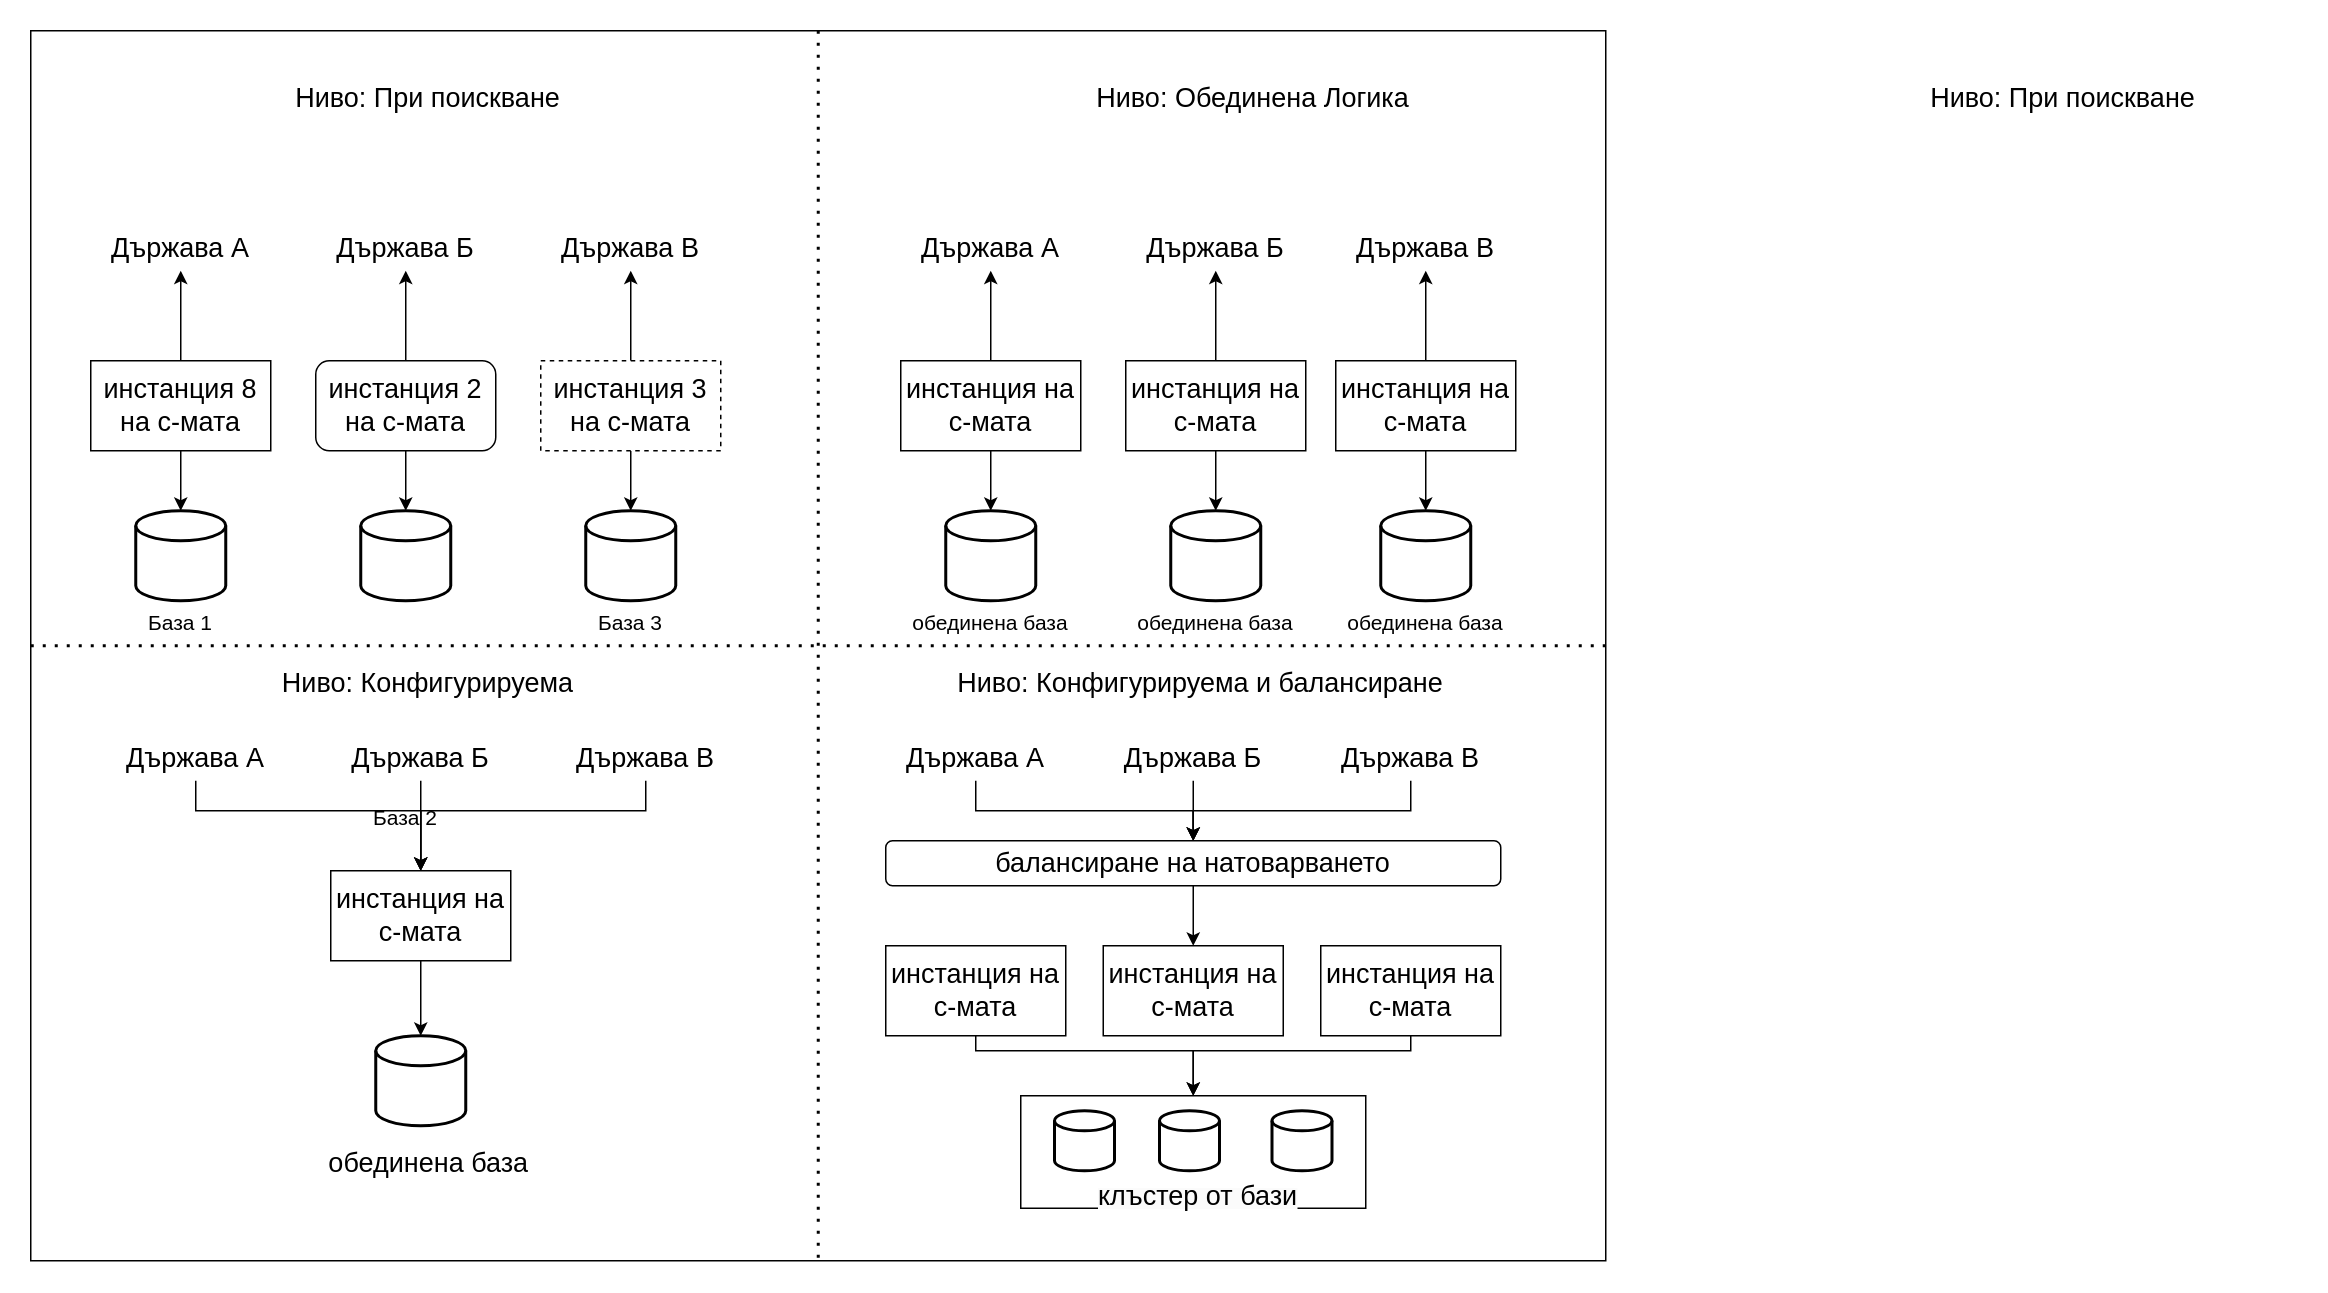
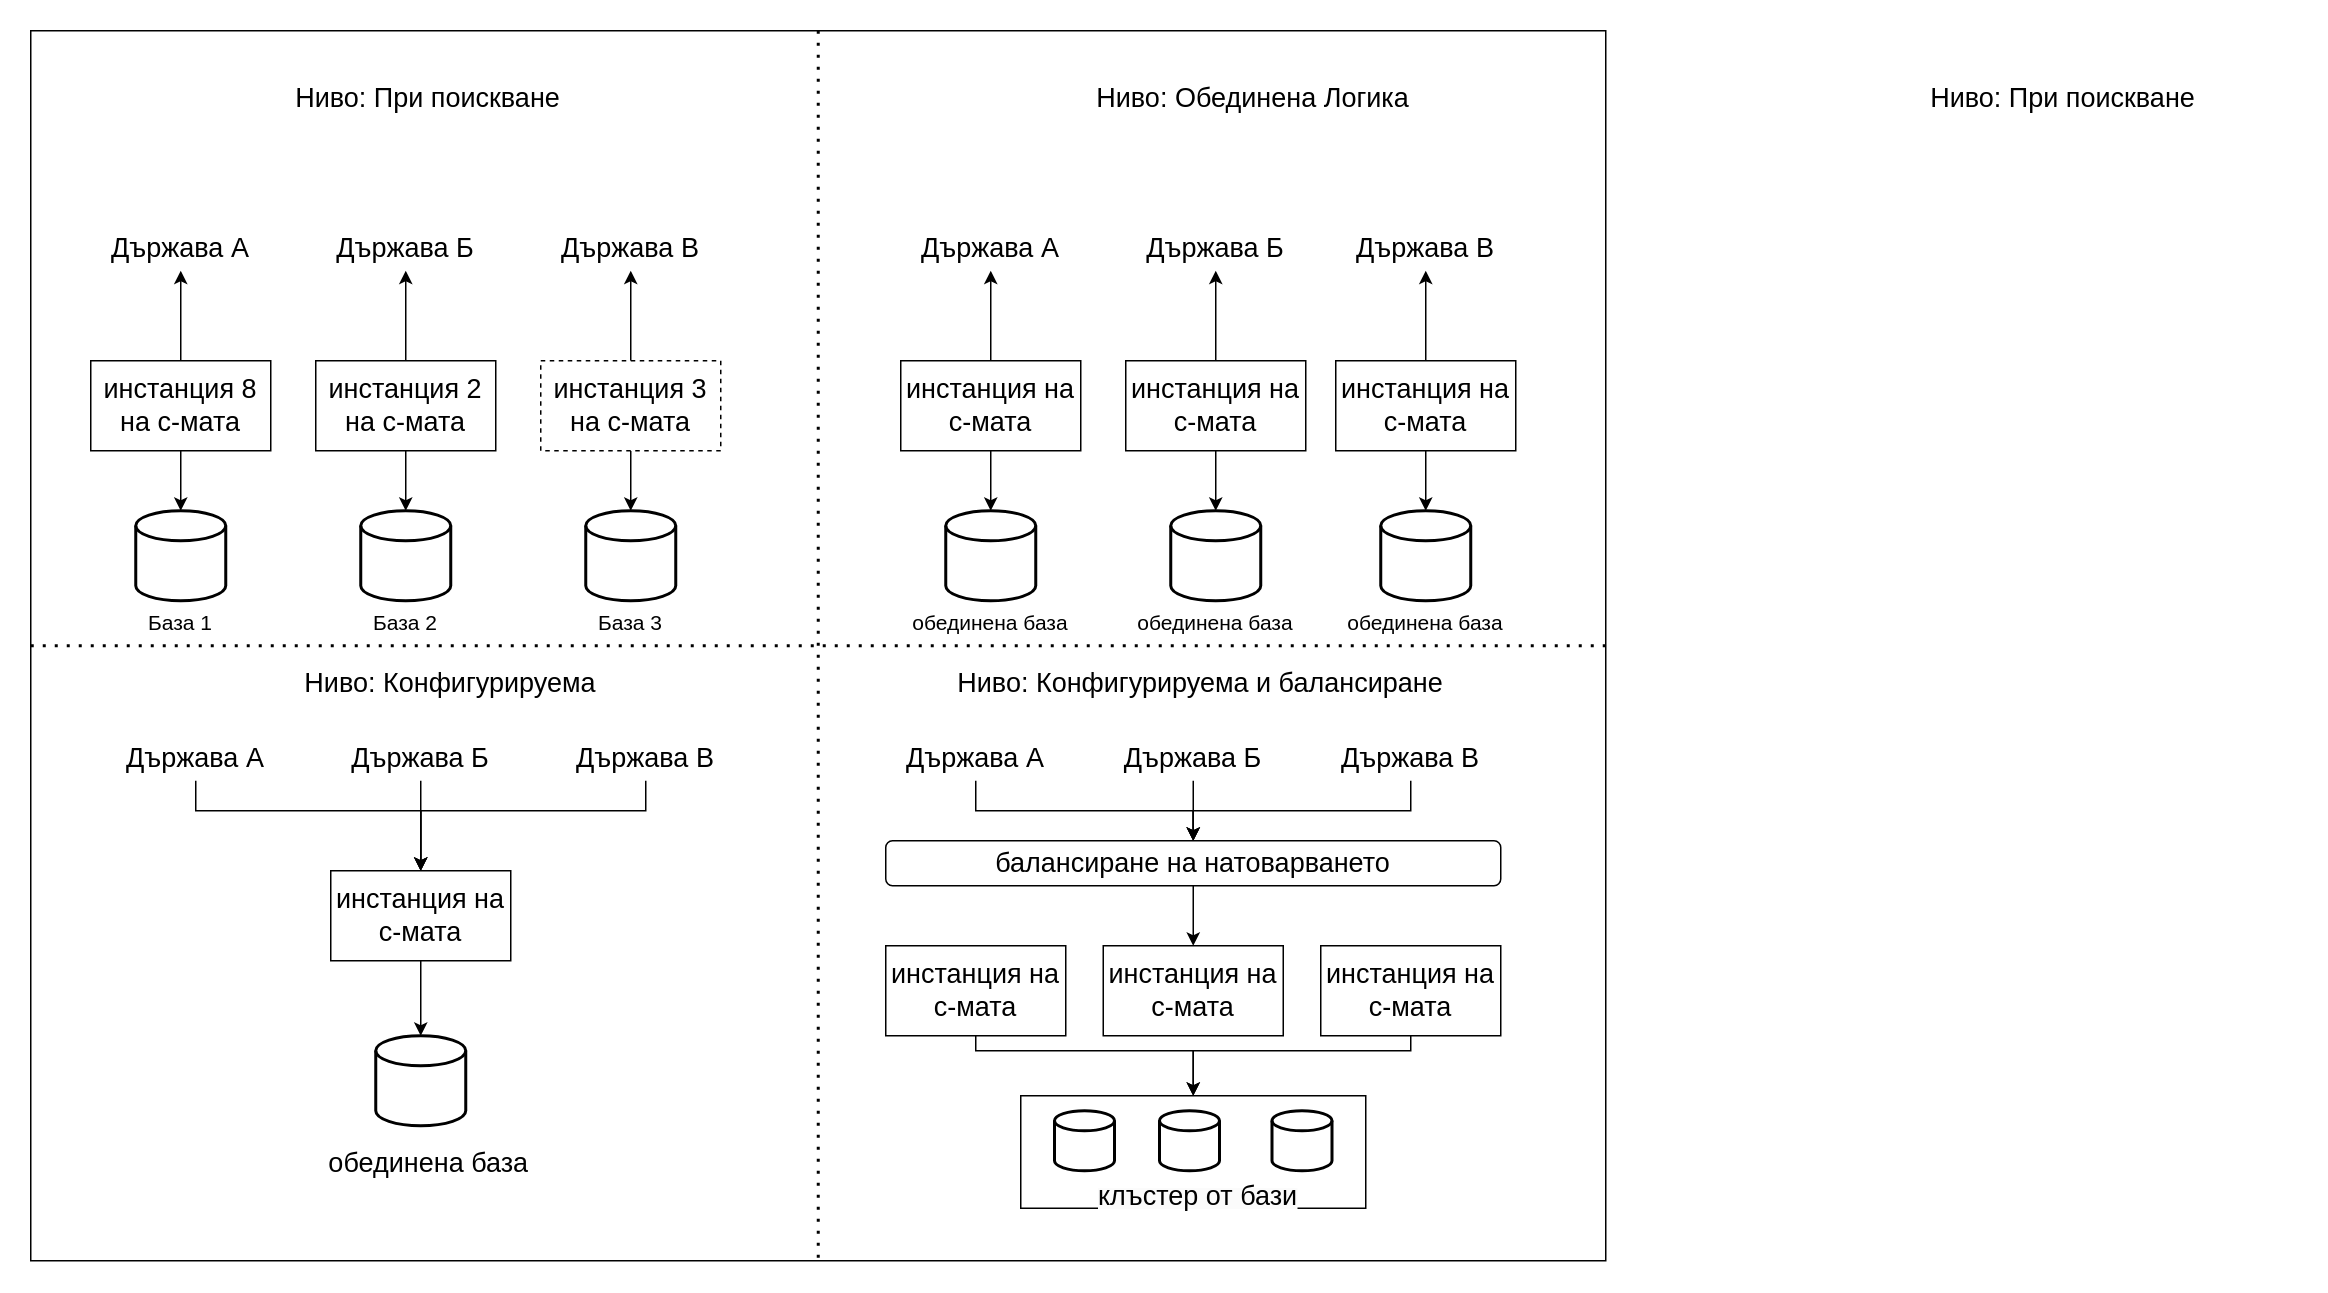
(406, 406) -> (406, 406)
(428, 683) -> (451, 683)
(406, 818) -> (406, 623)
